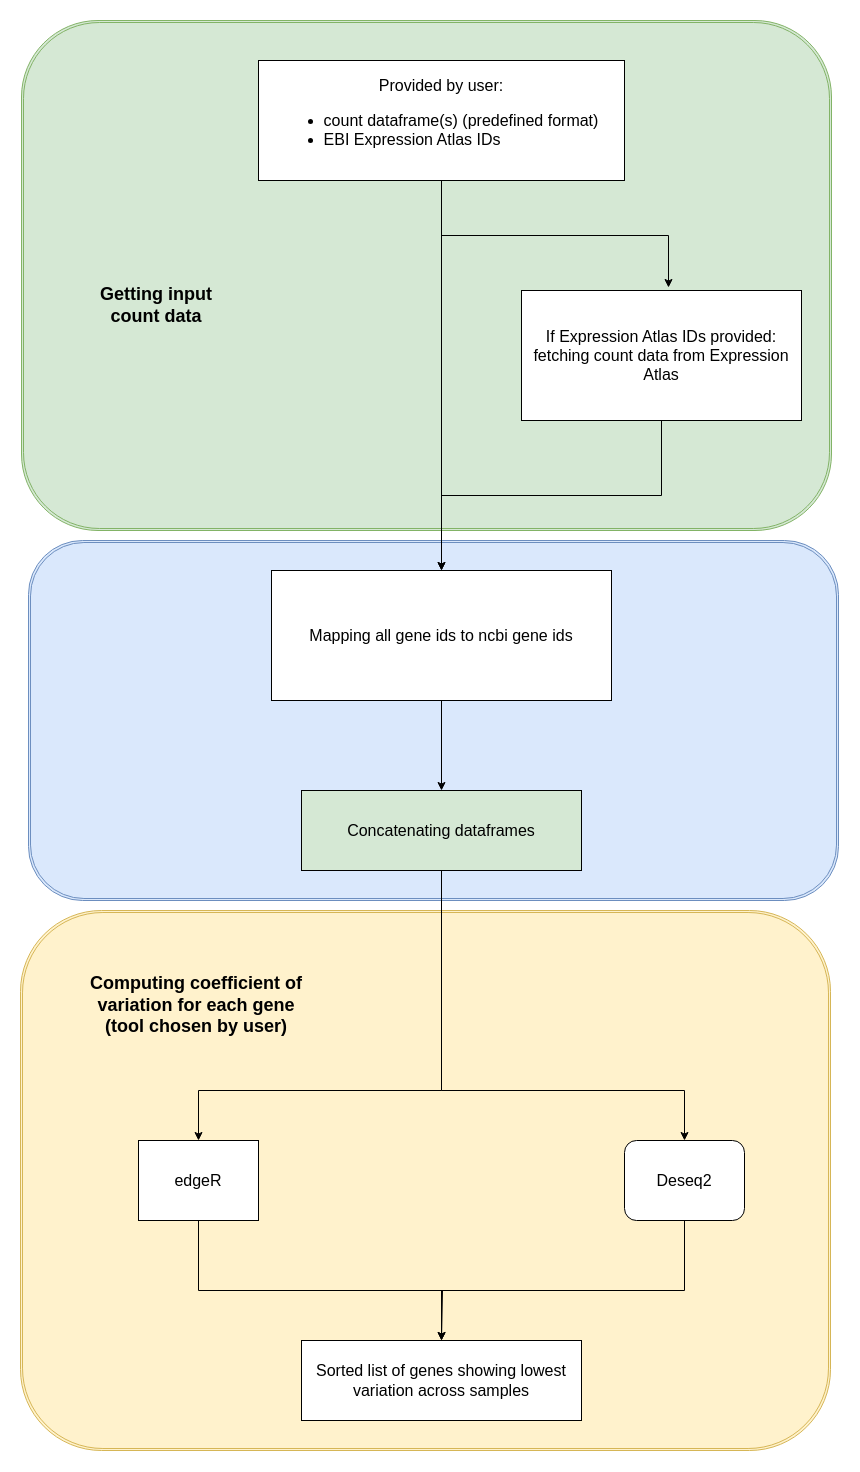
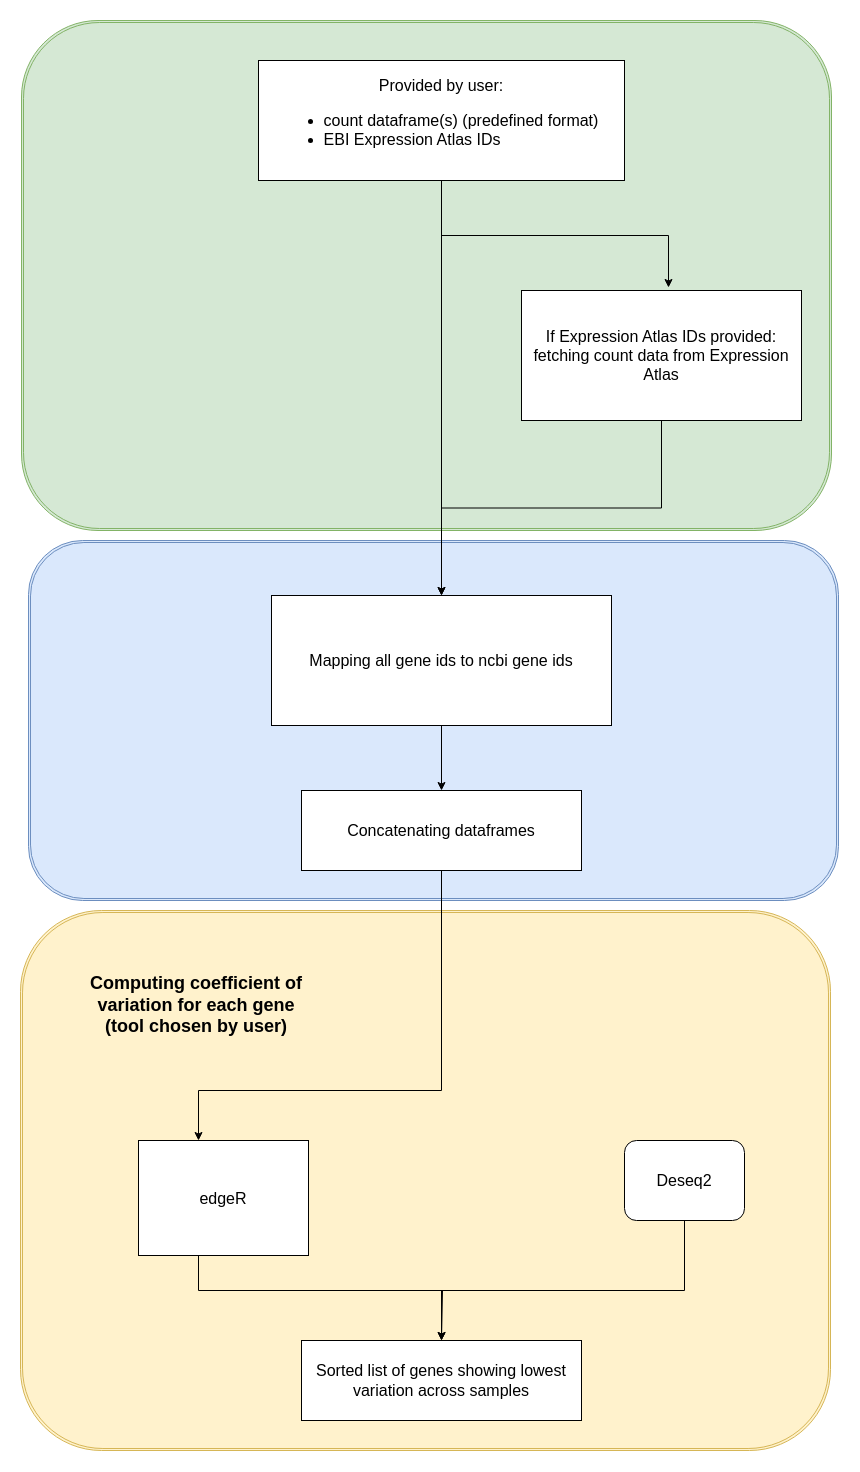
(157, 306) -> none
(442, 636) -> (442, 661)
(442, 831) -> (442, 831)
(586, 1091) -> none
(199, 1181) -> (224, 1198)
